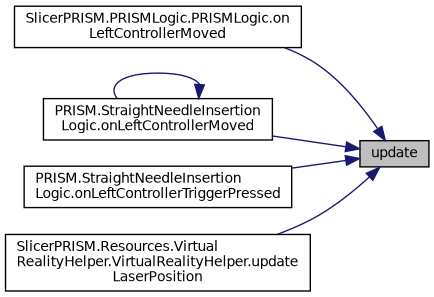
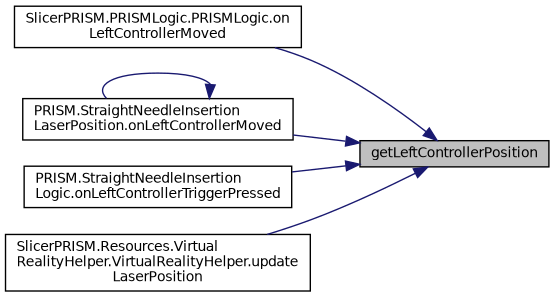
(158, 119) -> (158, 119)
(394, 154) -> (454, 154)
